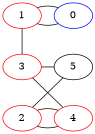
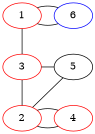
(73, 16) -> (73, 16)
(45, 90) -> (22, 93)
